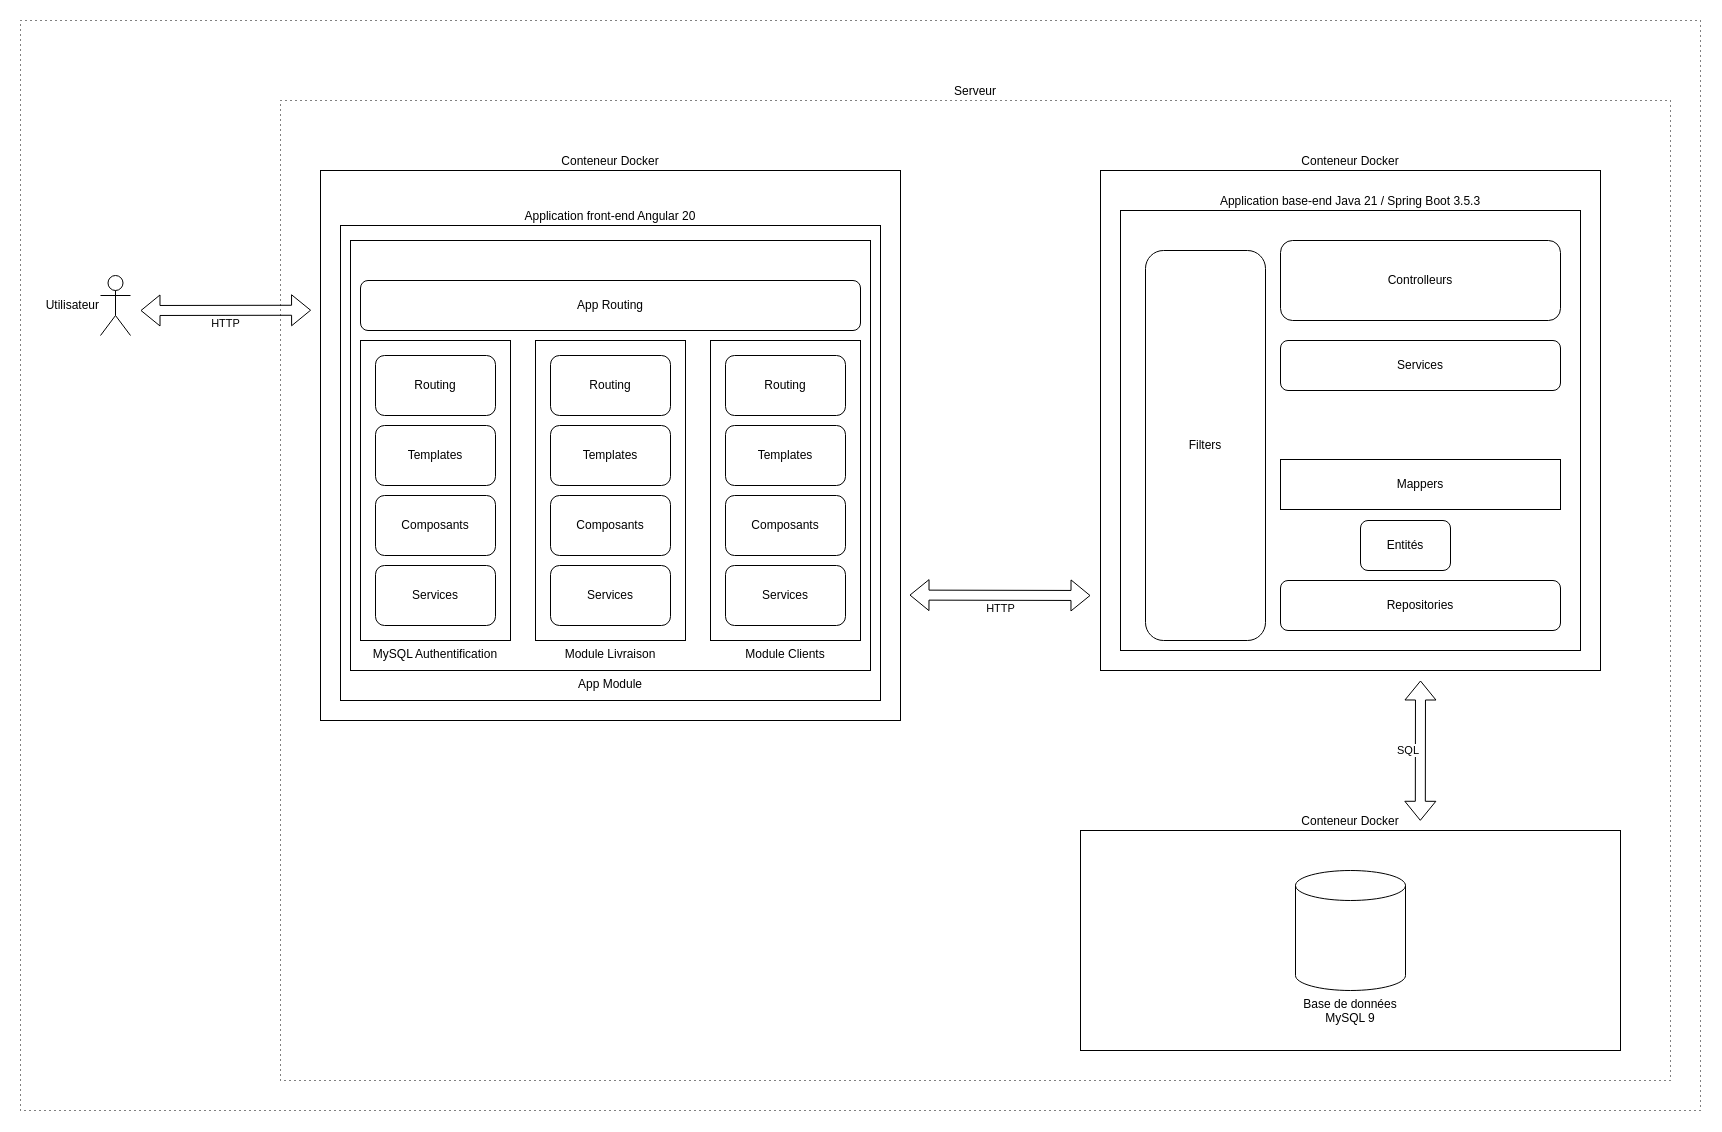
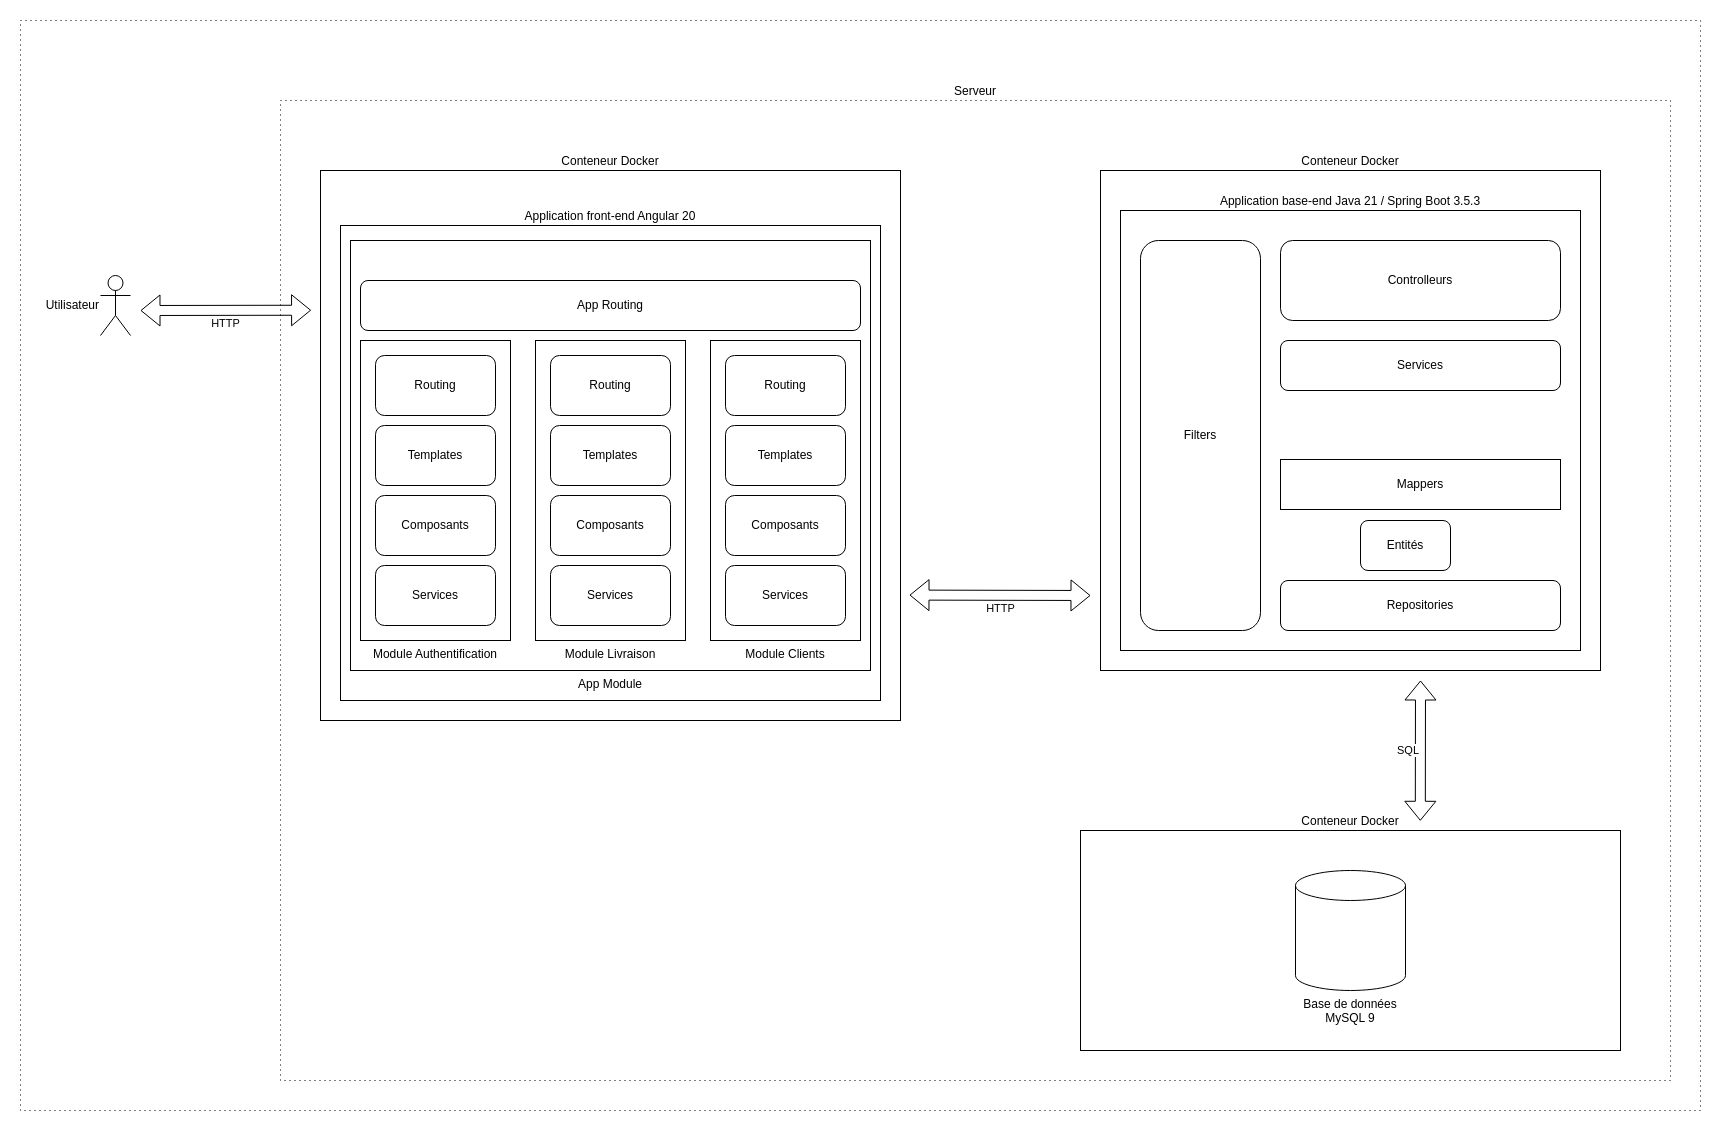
(1206, 446) -> (1201, 436)
(436, 655) -> (436, 655)
